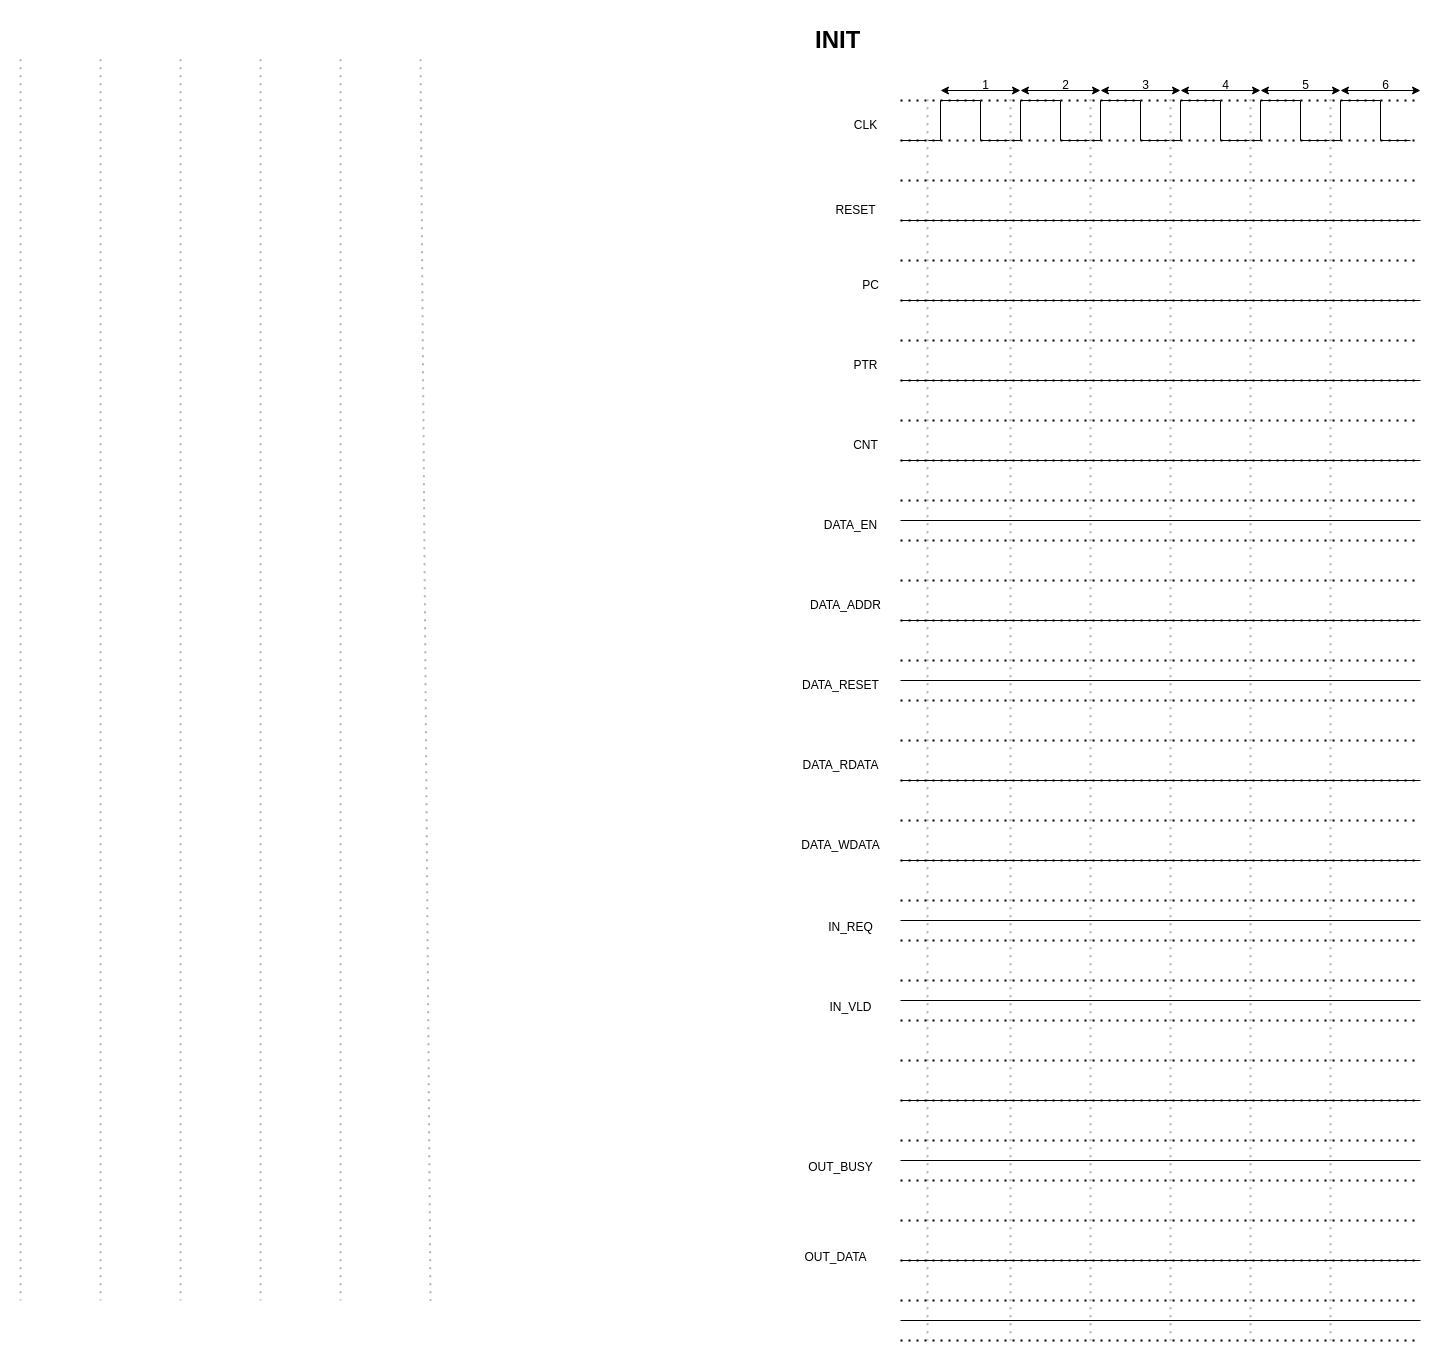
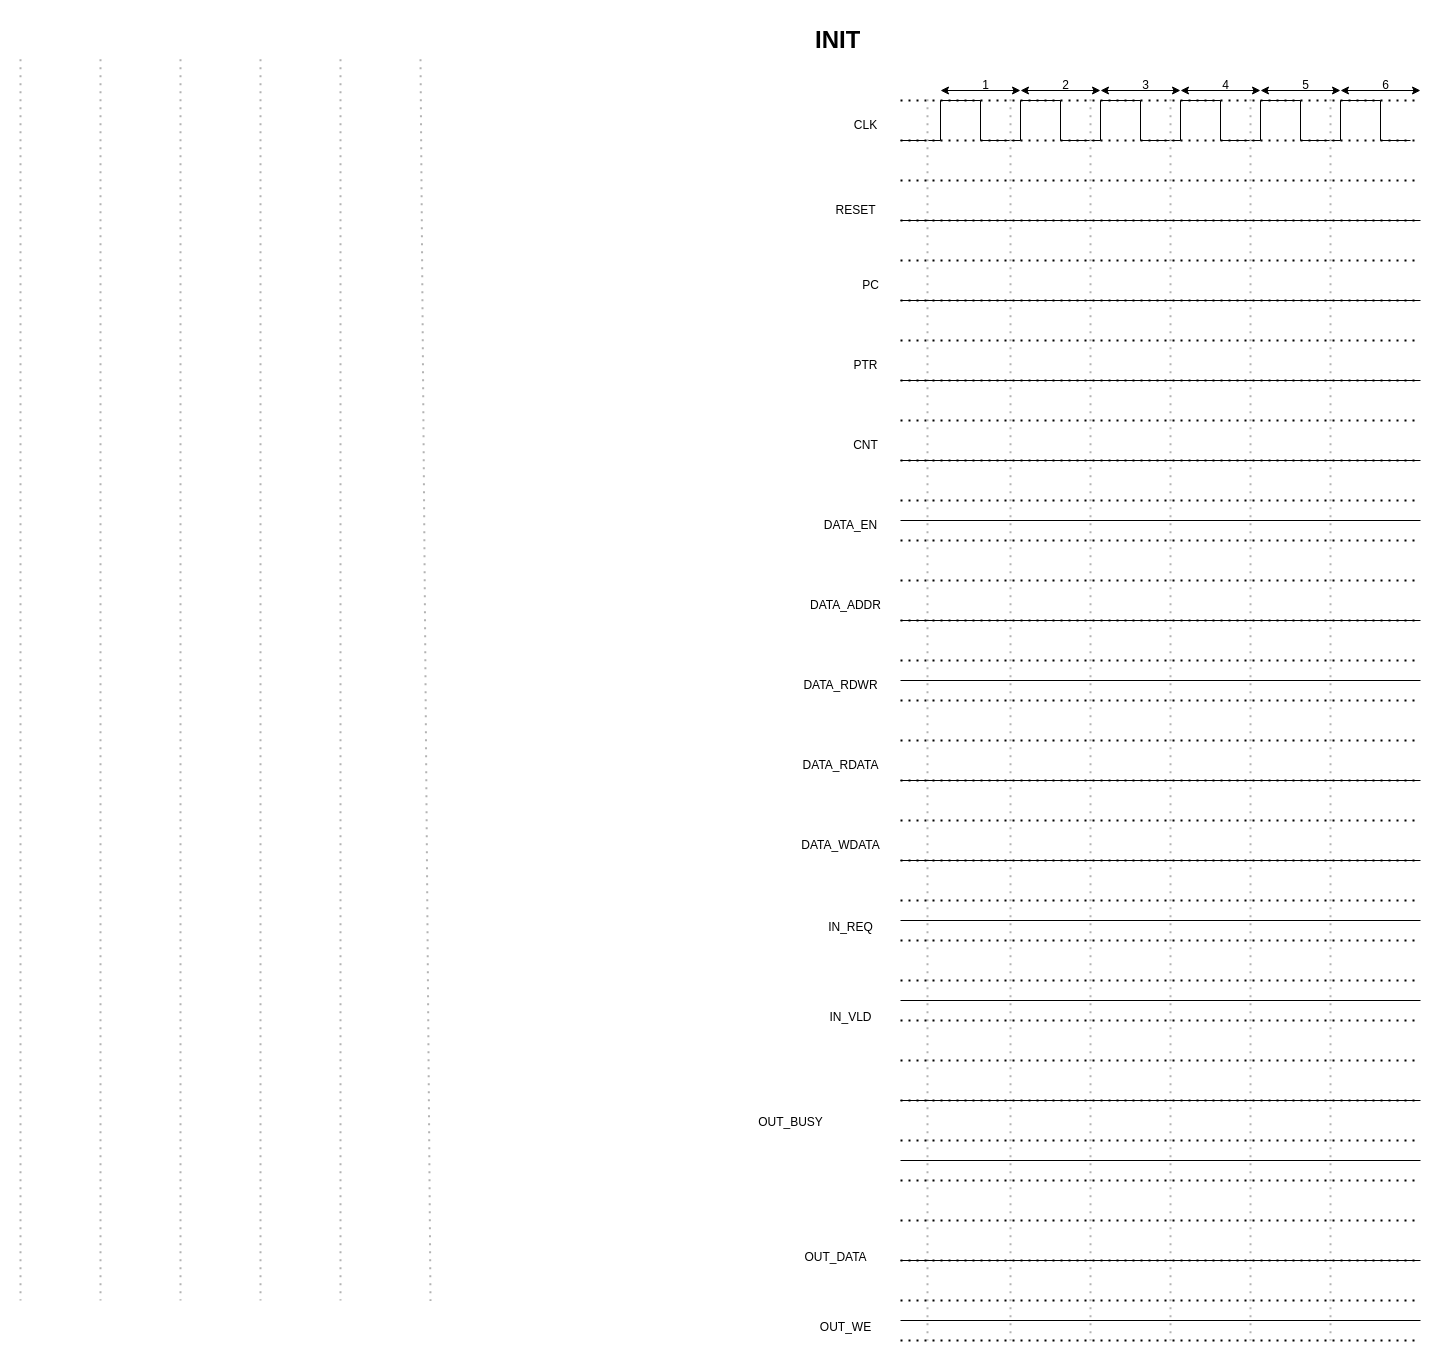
(841, 686) -> (841, 686)
(851, 1006) -> (851, 1016)
(841, 1166) -> (791, 1121)
none -> (846, 1326)
